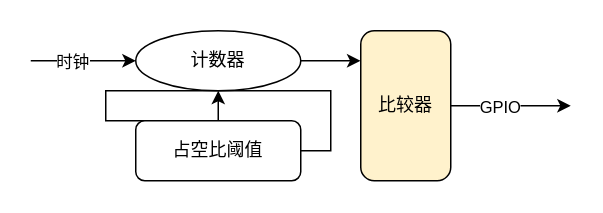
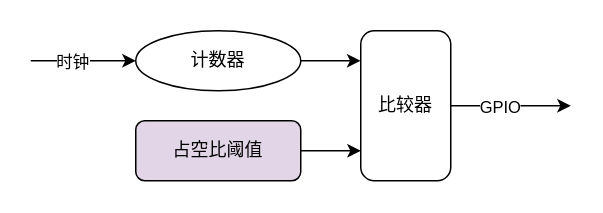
(122, 91) -> (339, 151)
(406, 106) -> (406, 106)
(218, 151) -> (218, 151)
